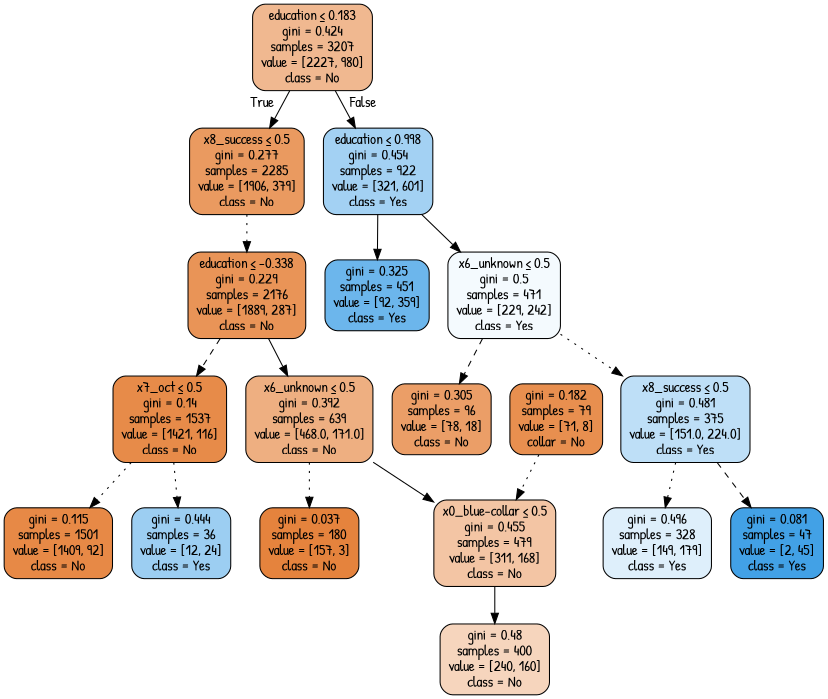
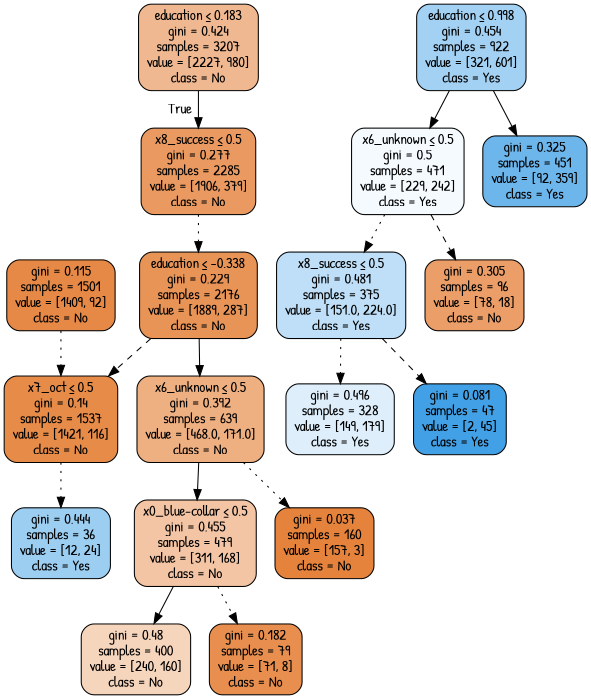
(343, 105) -> none
(556, 442) -> (256, 682)
(530, 473) -> (225, 601)
(114, 481) -> (61, 348)
(309, 535) -> (324, 535)
